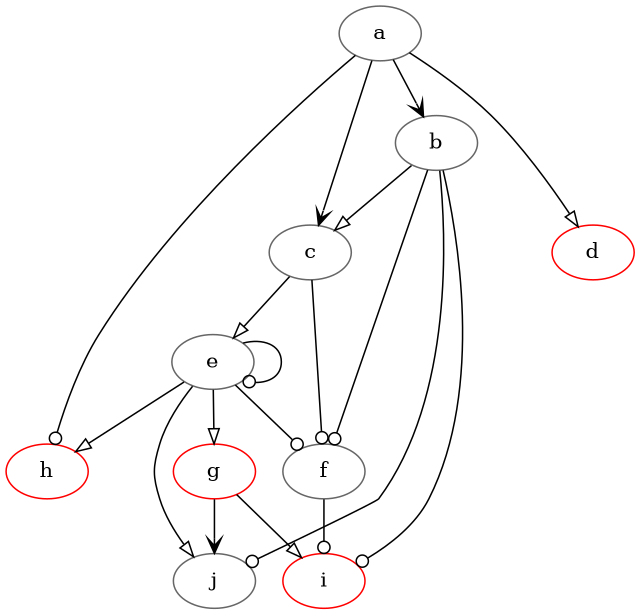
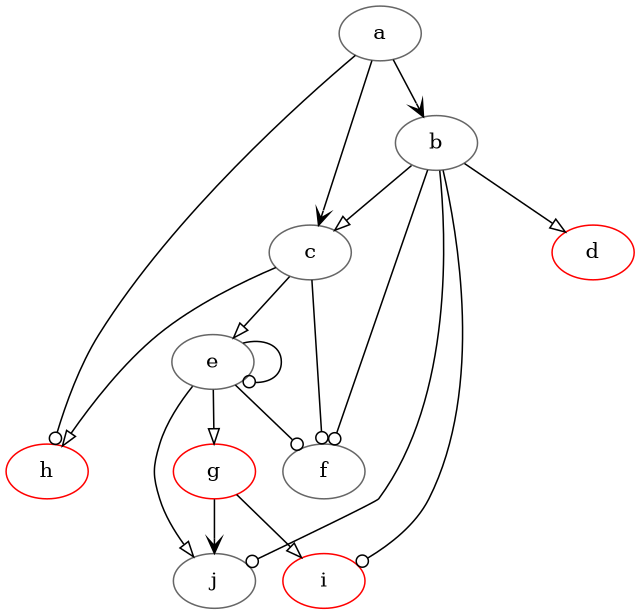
(499, 124) -> (509, 193)
(136, 413) -> (160, 333)
(324, 516) -> none
